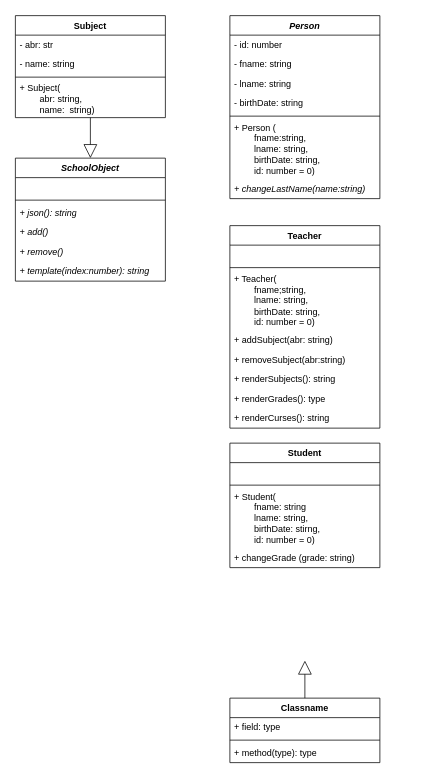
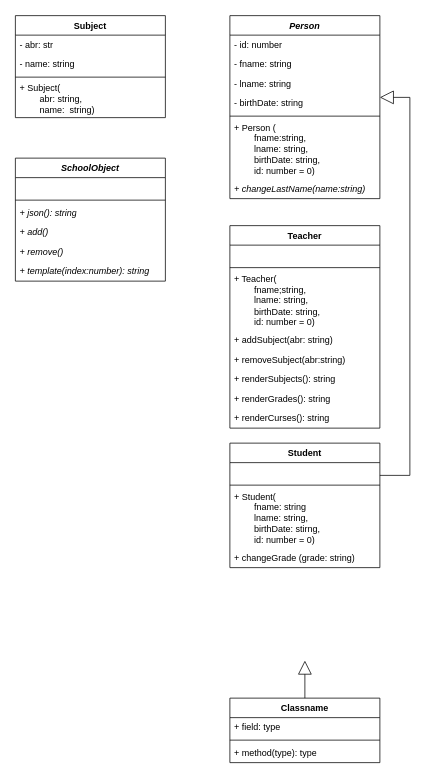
(90, 132) -> none
none -> (410, 293)
(286, 399) -> (290, 399)
